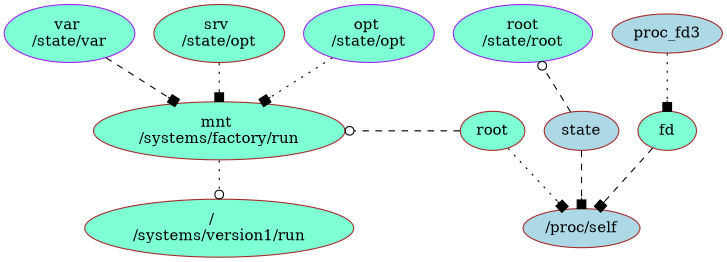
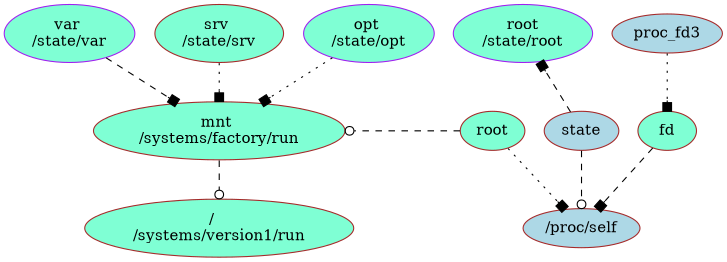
(219, 33) -> (219, 33)
(558, 91) -> (558, 92)
(582, 174) -> (582, 175)
(219, 175) -> (219, 175)
